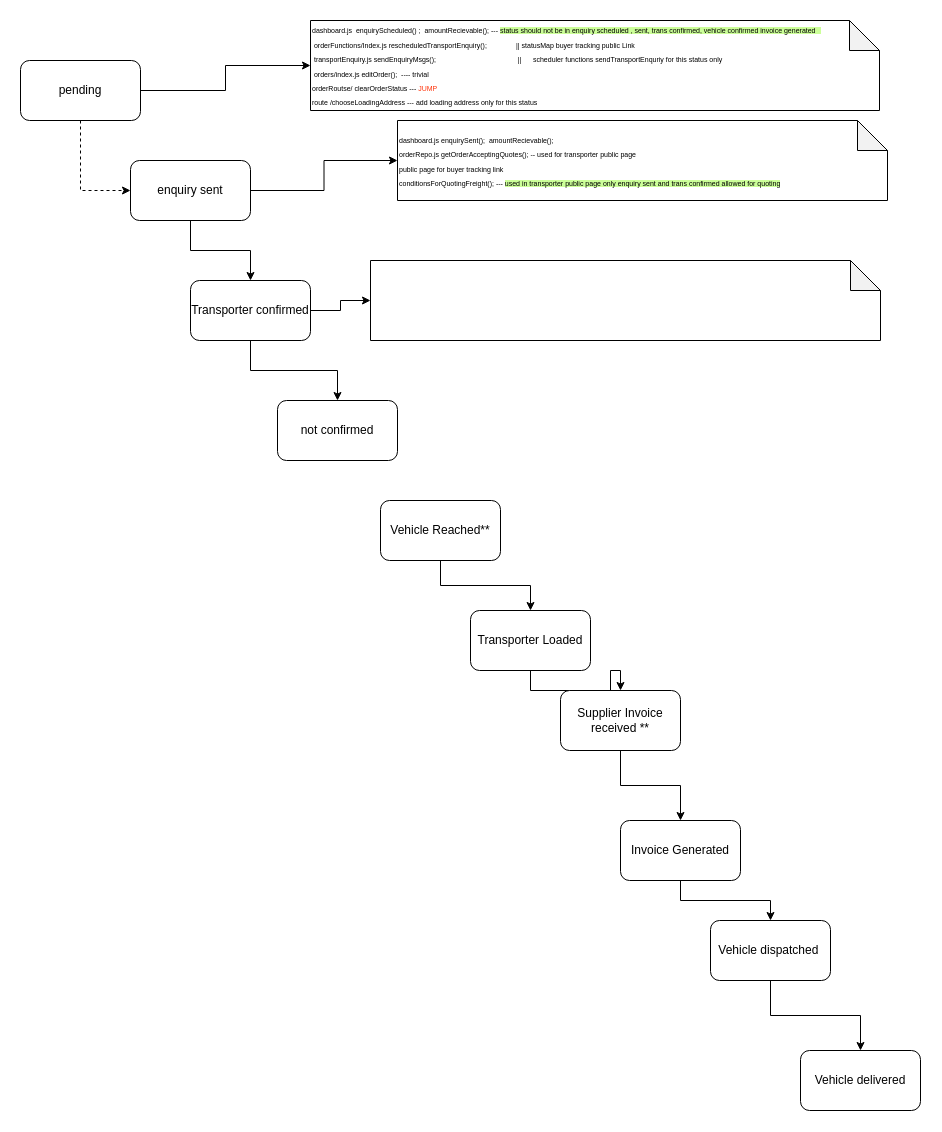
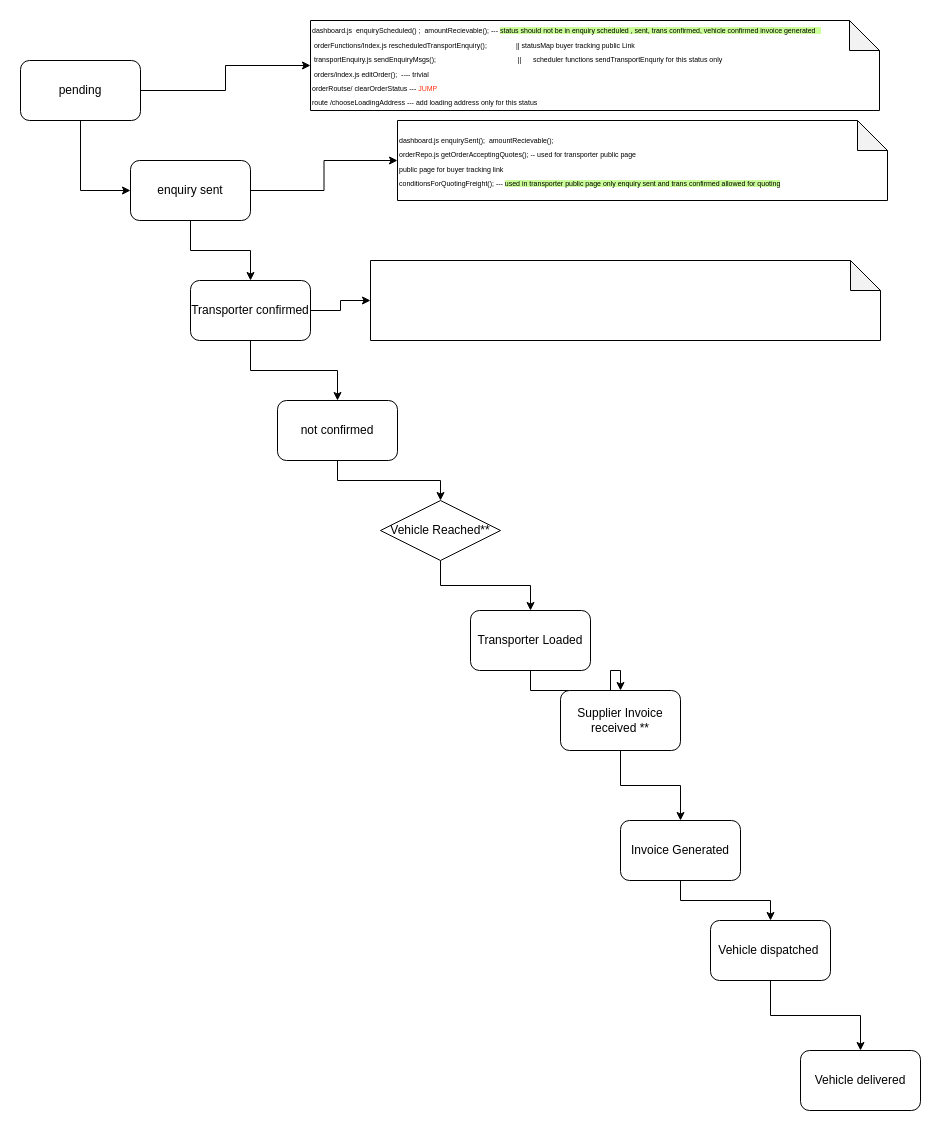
(81, 178) -> (81, 178)
none -> (386, 481)
(441, 531) -> (441, 531)
